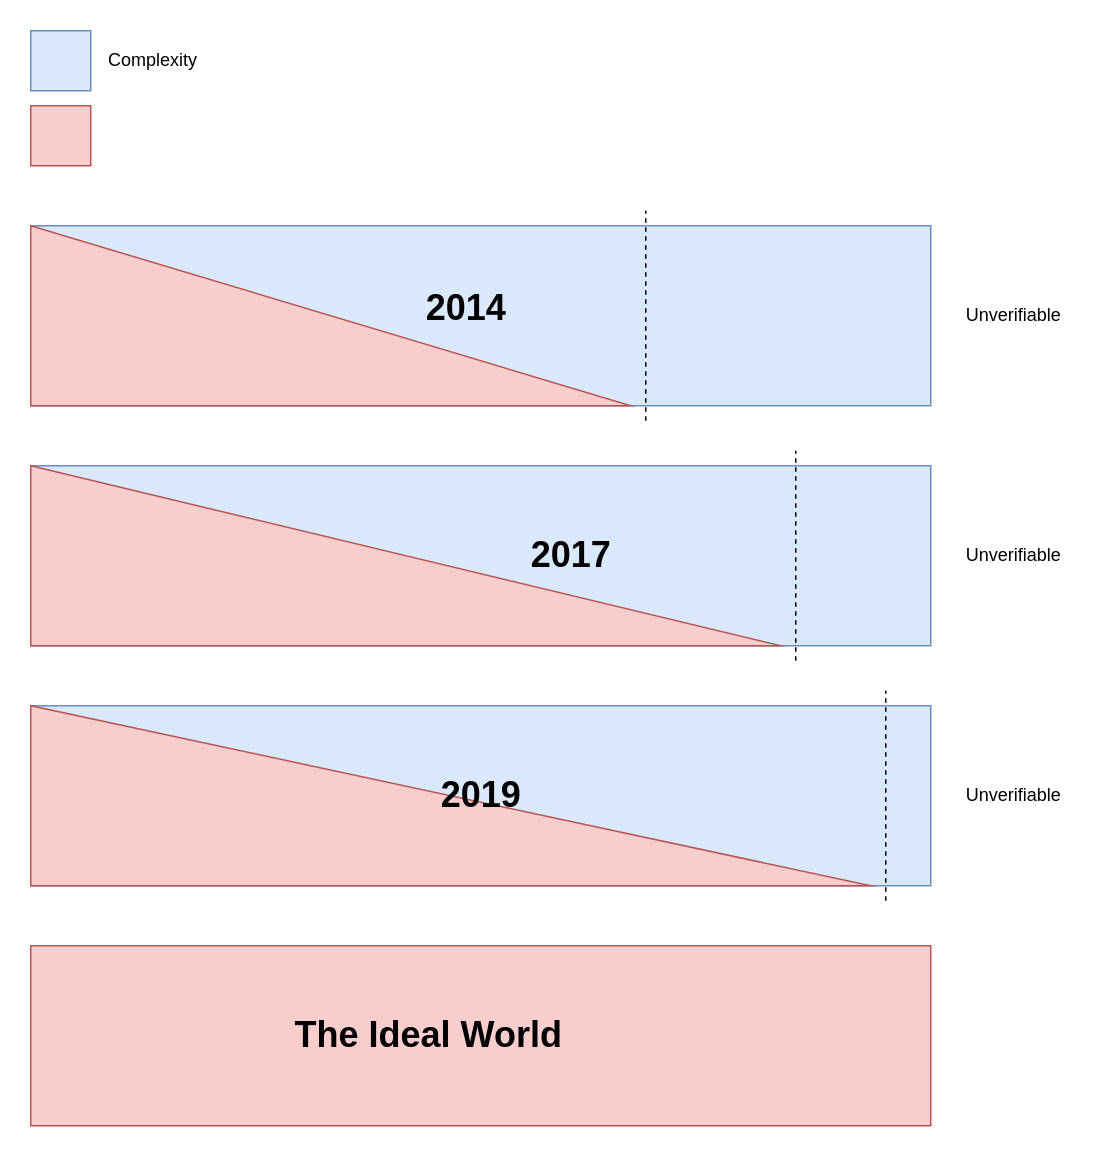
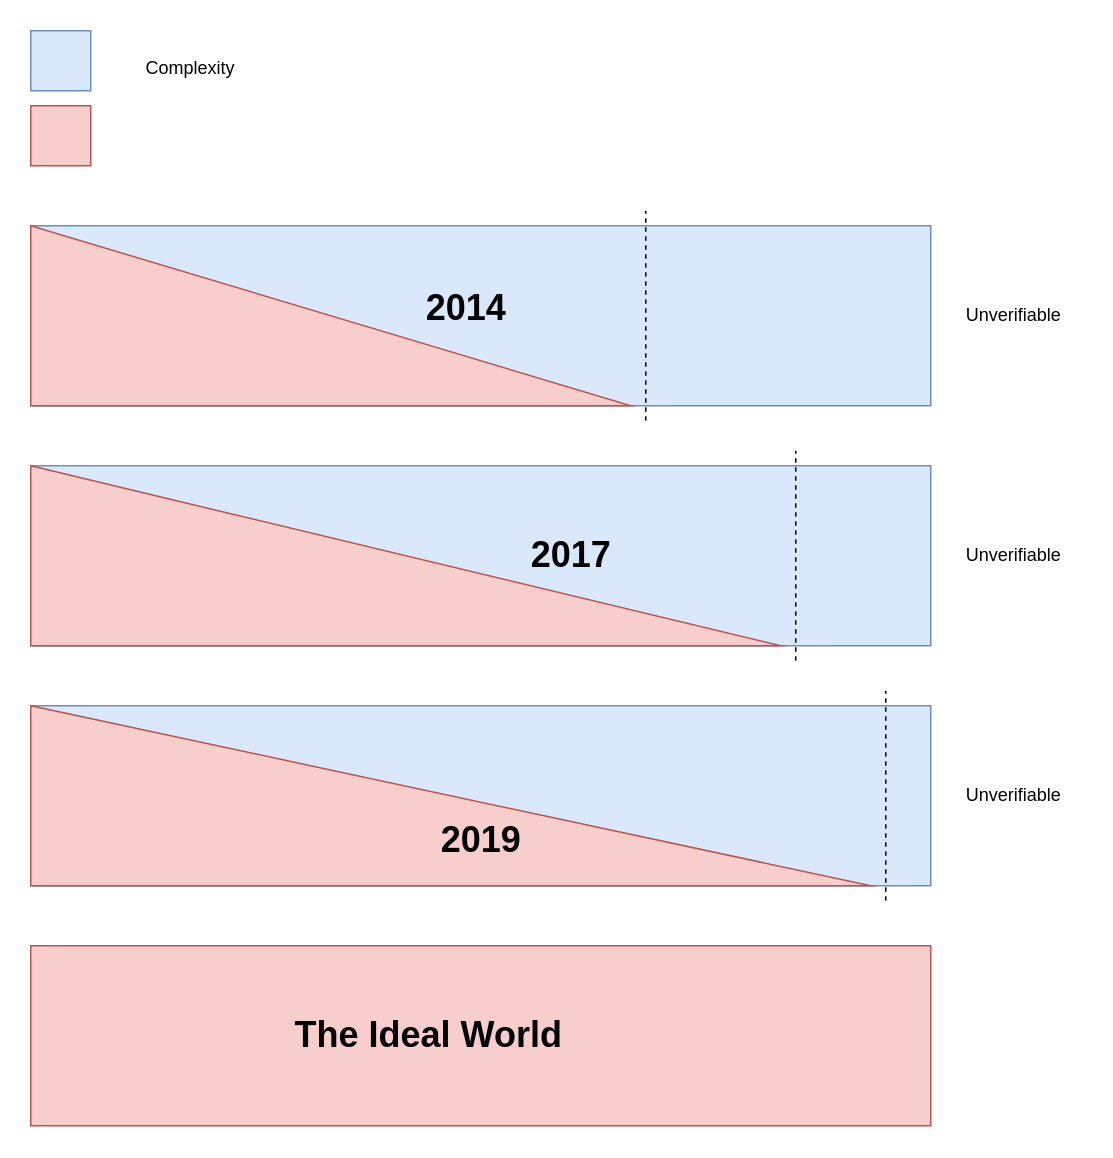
(166, 61) -> (203, 68)
(481, 796) -> (481, 841)
